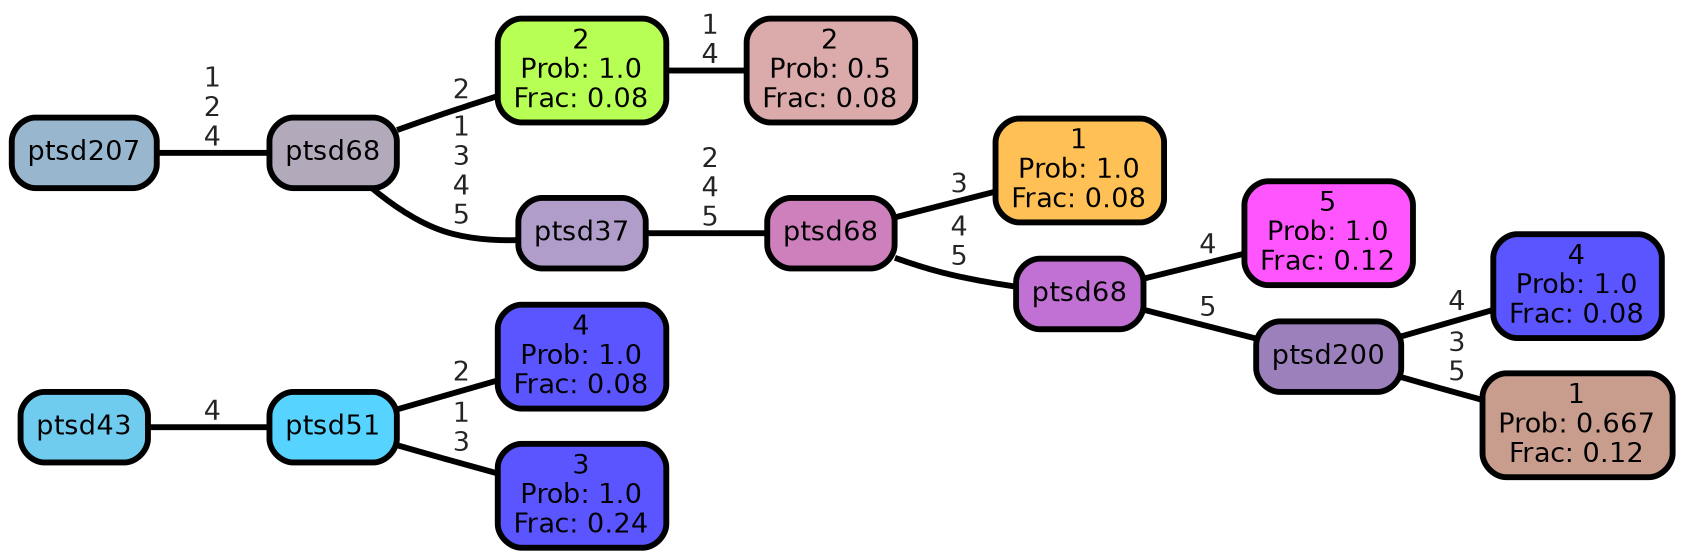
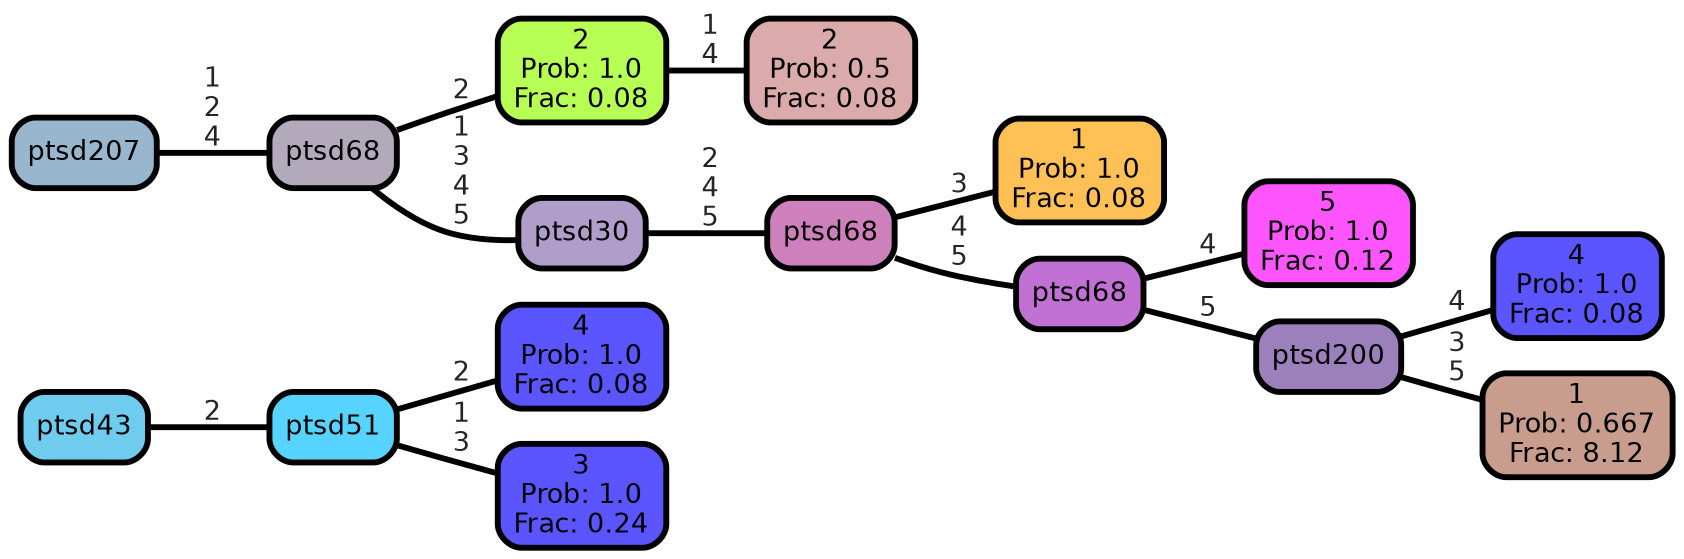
(582, 233) -> (582, 233)
(209, 413) -> (209, 413)
(1578, 425) -> (1578, 425)
